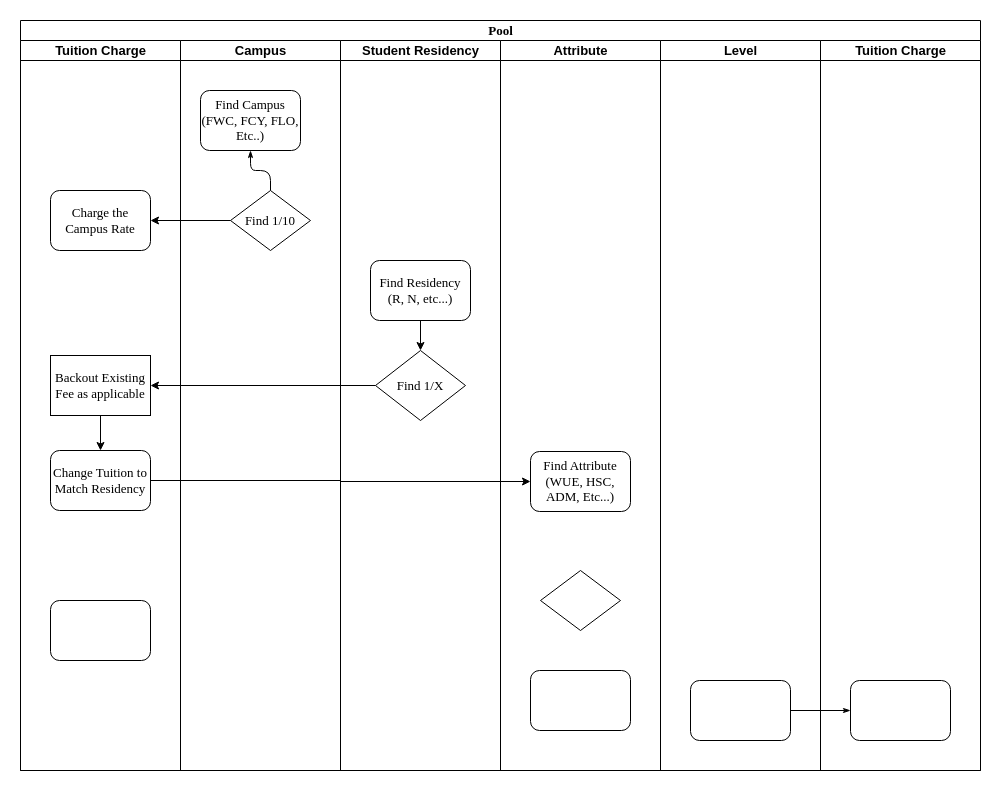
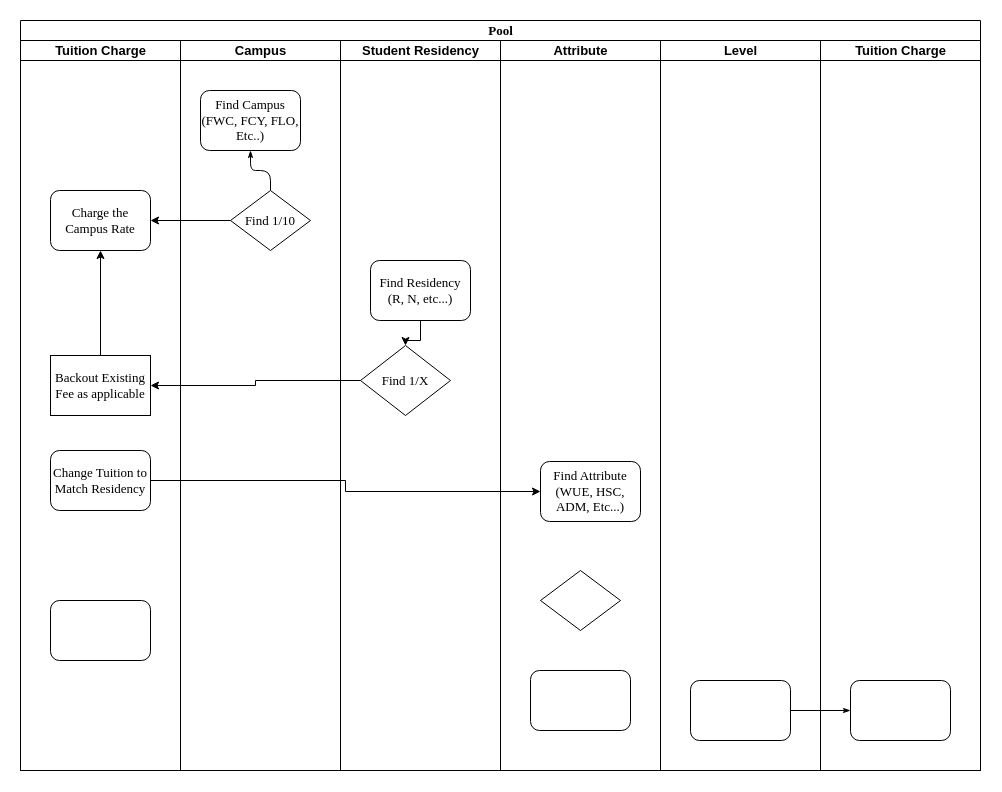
(421, 386) -> (406, 381)
(101, 435) -> (101, 306)
(581, 482) -> (591, 492)
